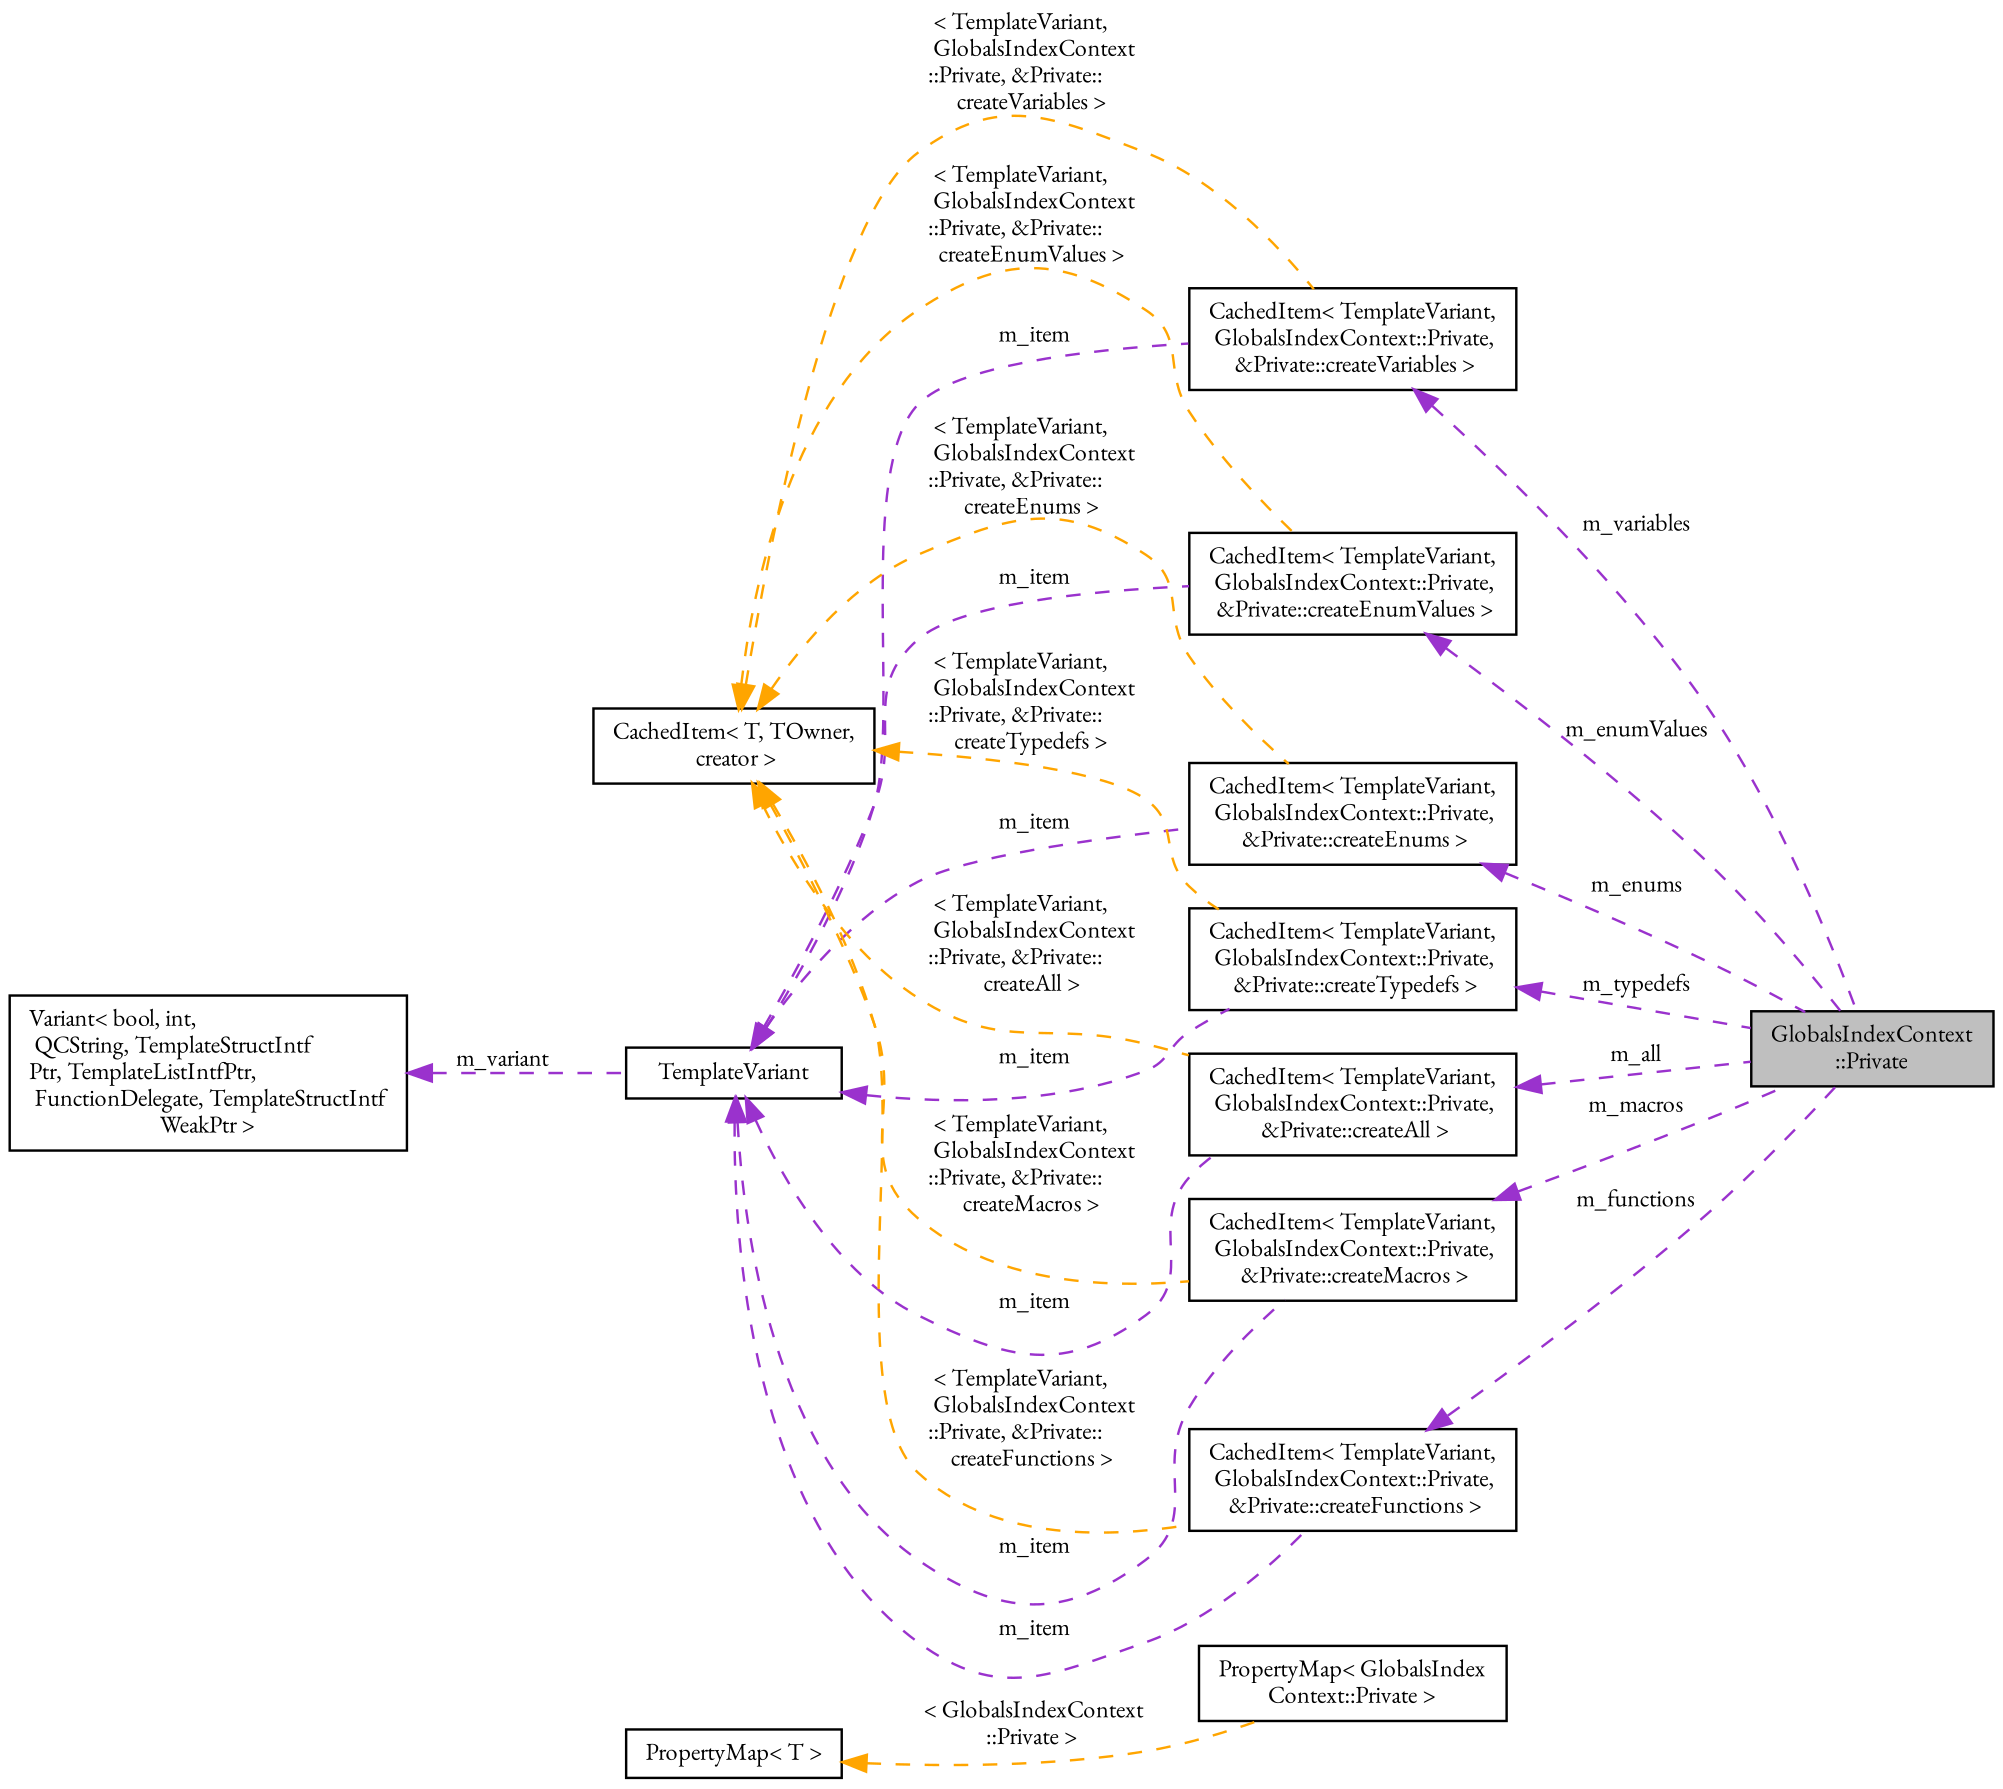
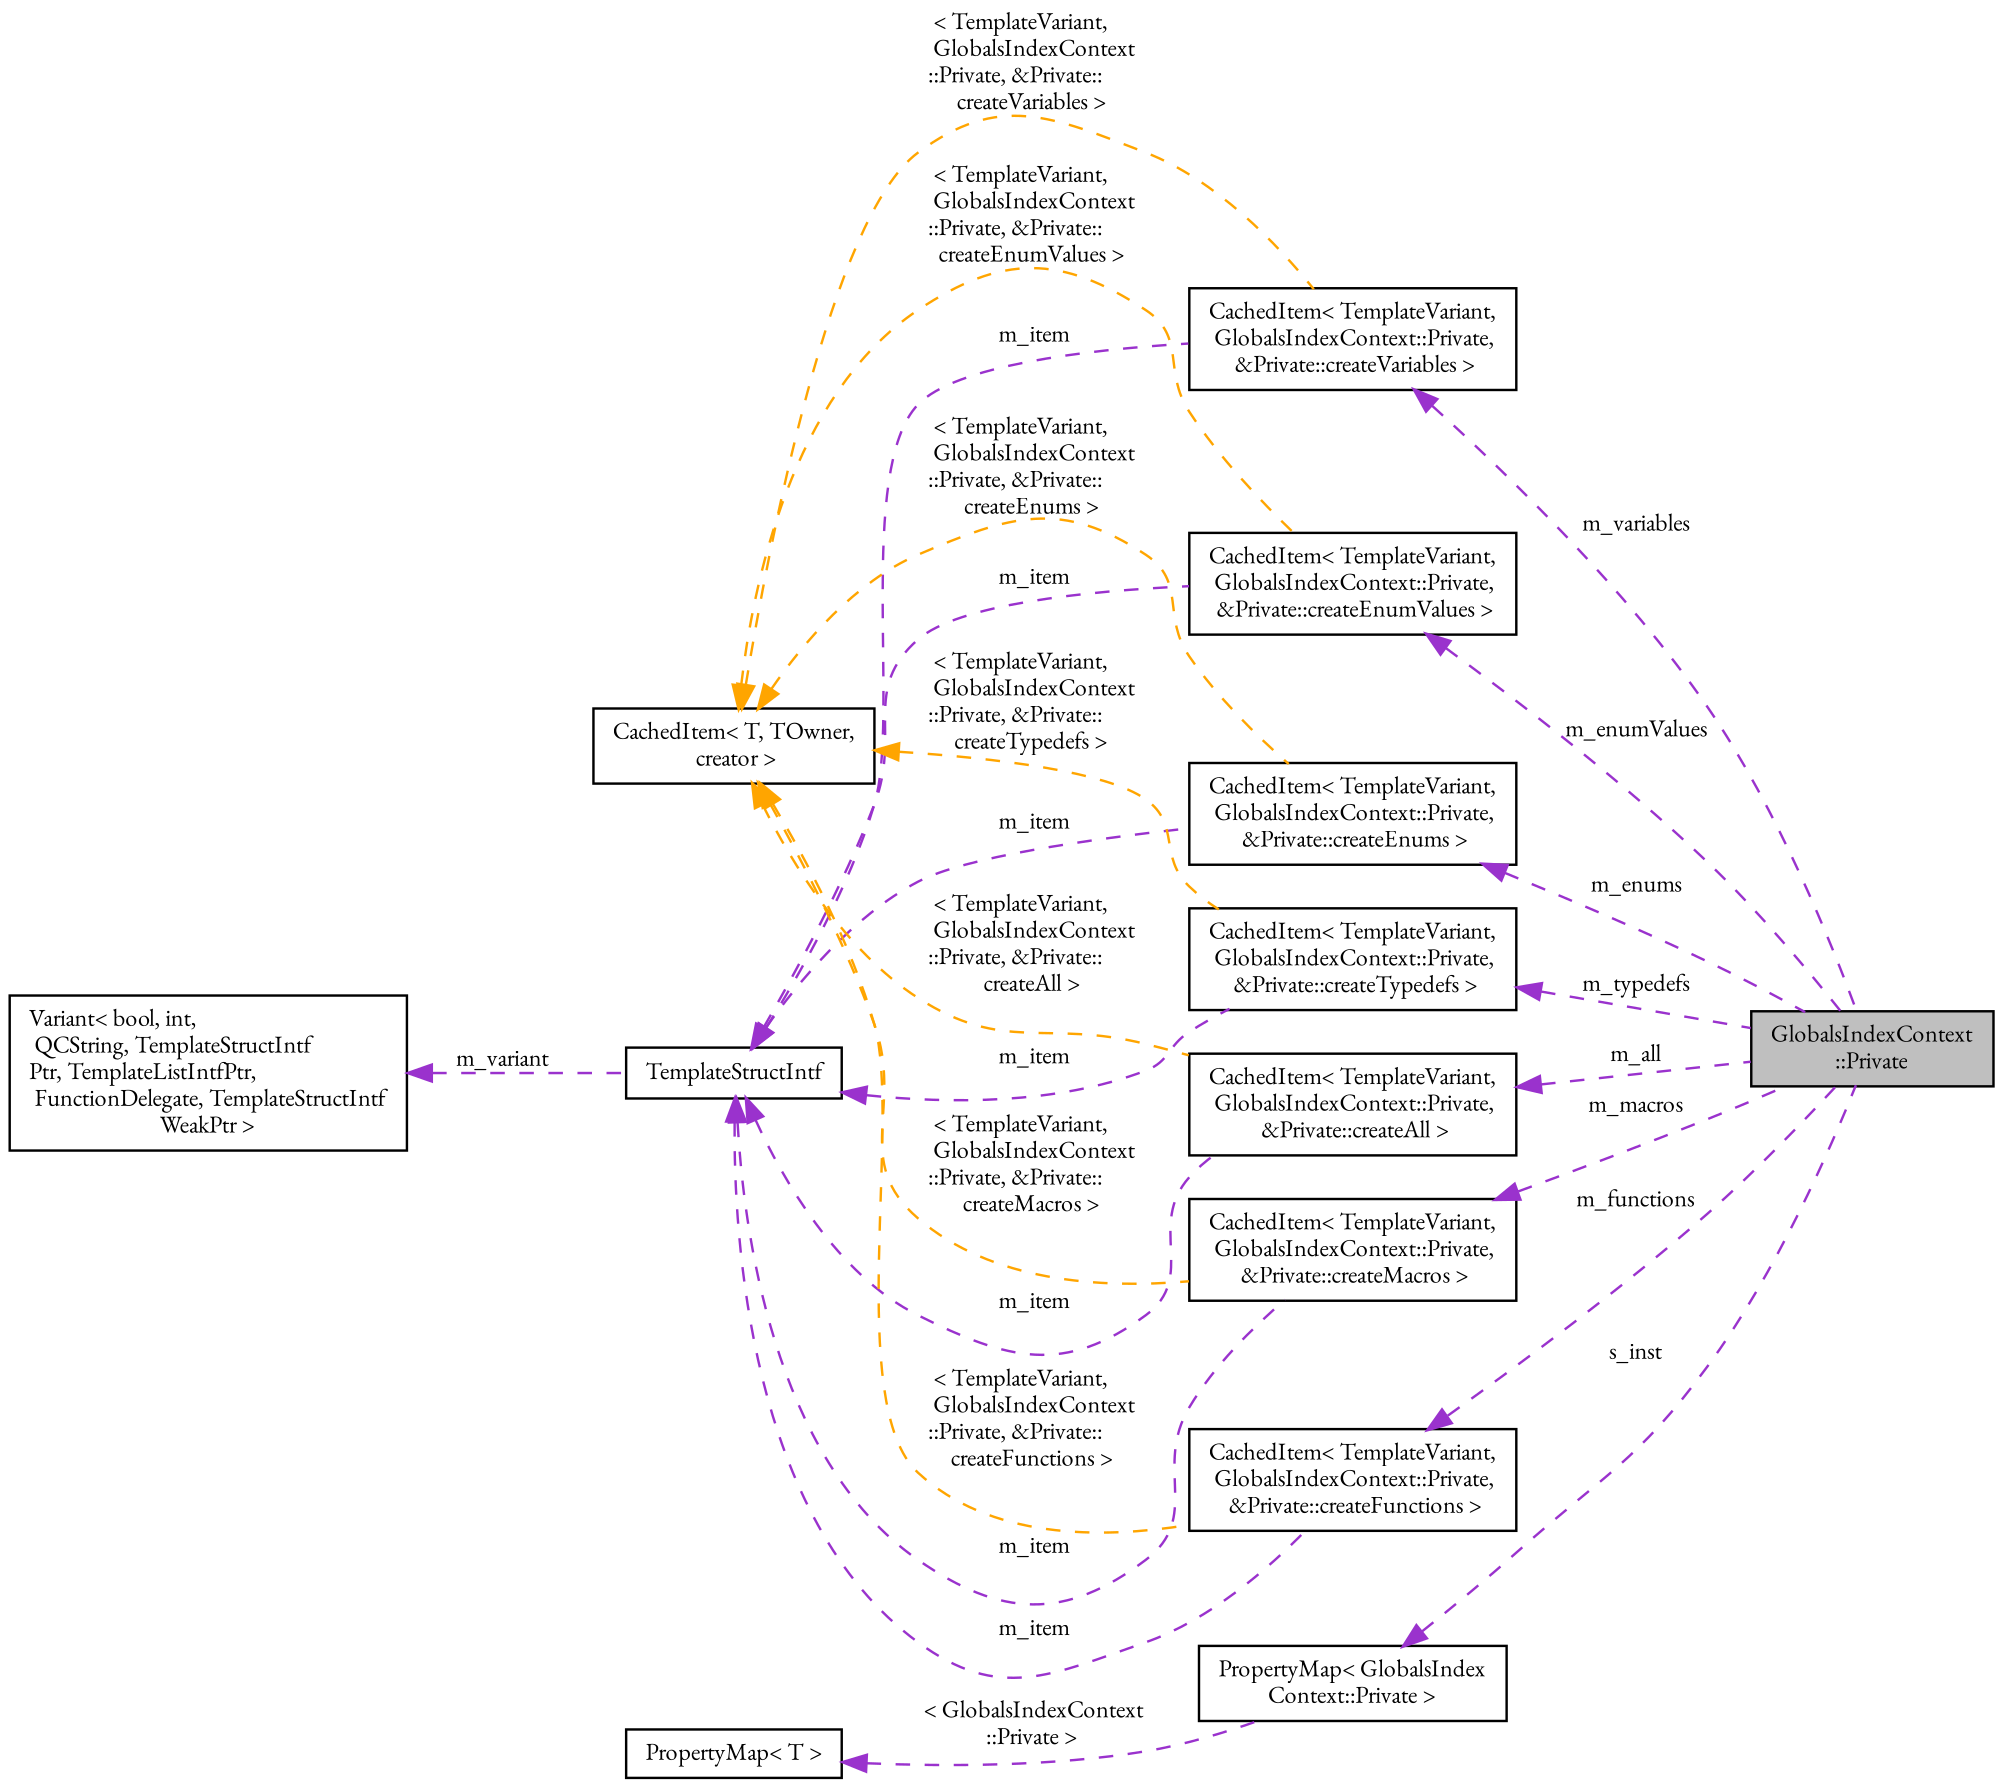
(734, 1073) -> (734, 1073)
none -> (1686, 1395)
(1066, 1761) -> (1066, 1761)
